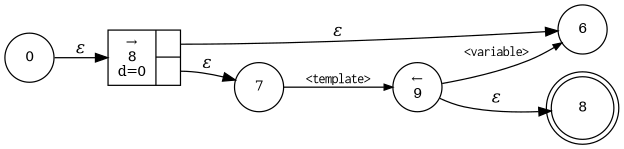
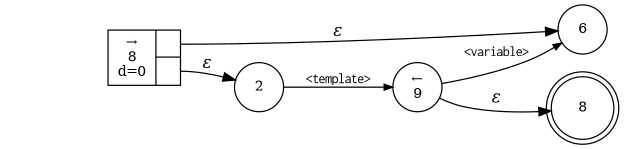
(29, 58) -> none
(259, 87) -> (259, 87)
